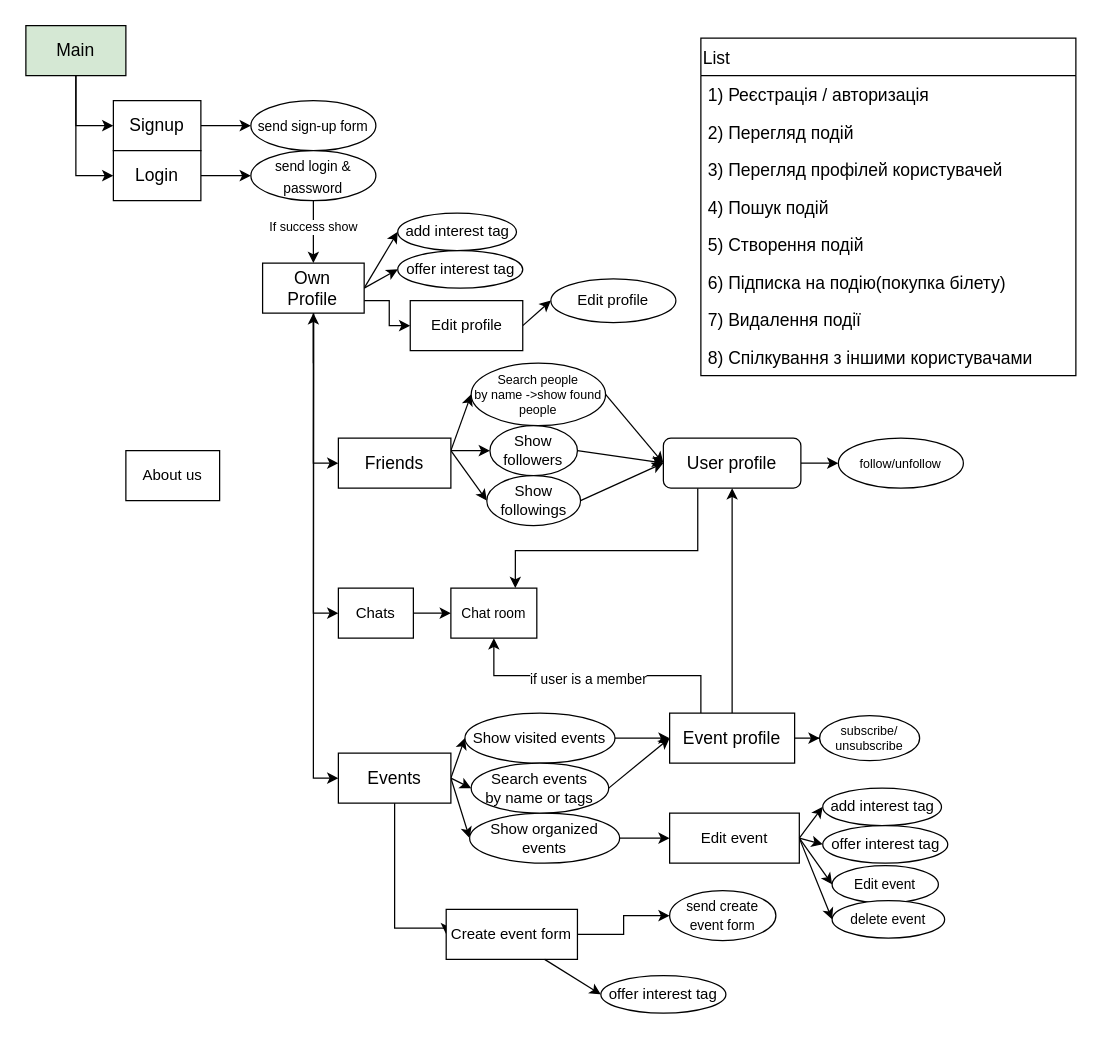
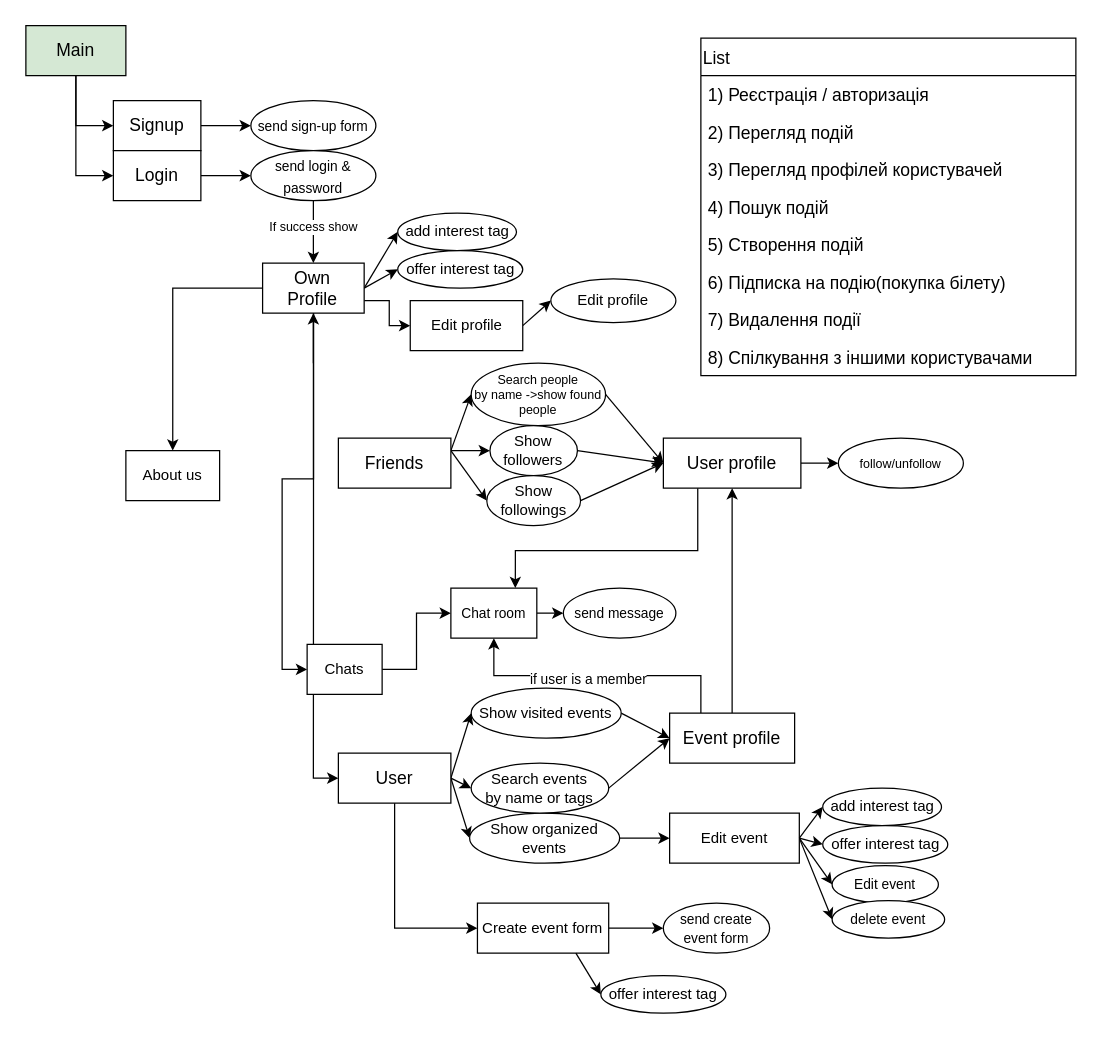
(323, 463) -> (173, 320)
(732, 463) -> (732, 463)
(376, 613) -> (344, 669)
none -> (554, 613)
none -> (619, 613)
(540, 738) -> (546, 713)
(811, 738) -> none
(869, 738) -> none
(394, 778) -> (394, 778)
(723, 916) -> (716, 928)
(512, 934) -> (543, 928)
